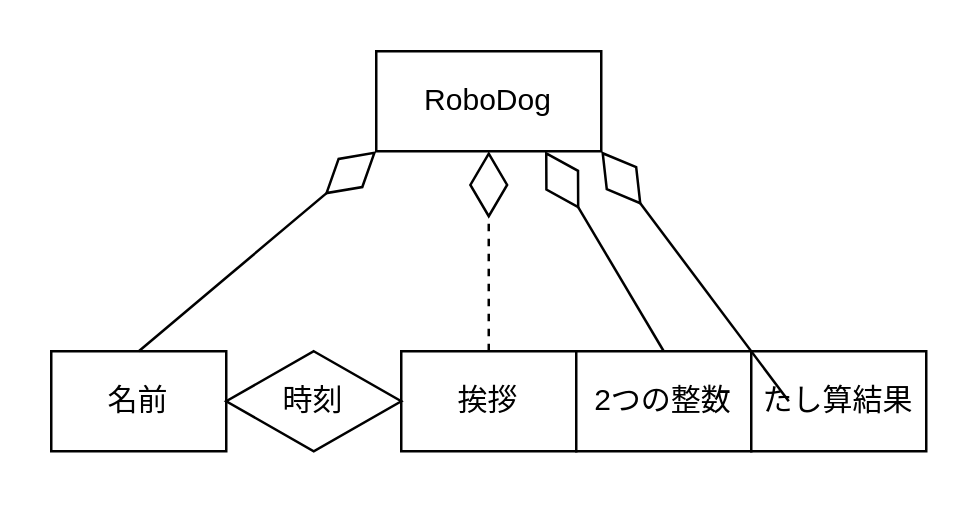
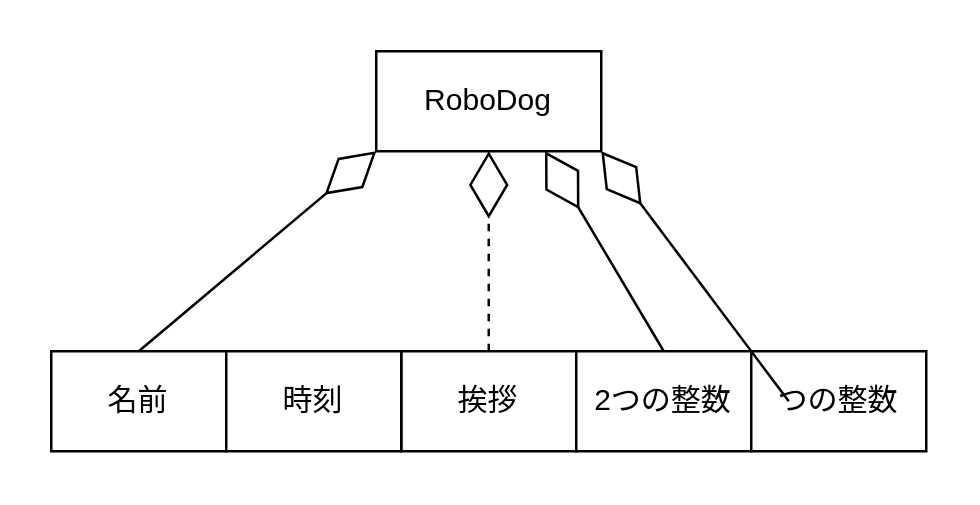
(314, 401) -> (314, 401)
(839, 401) -> (839, 401)
